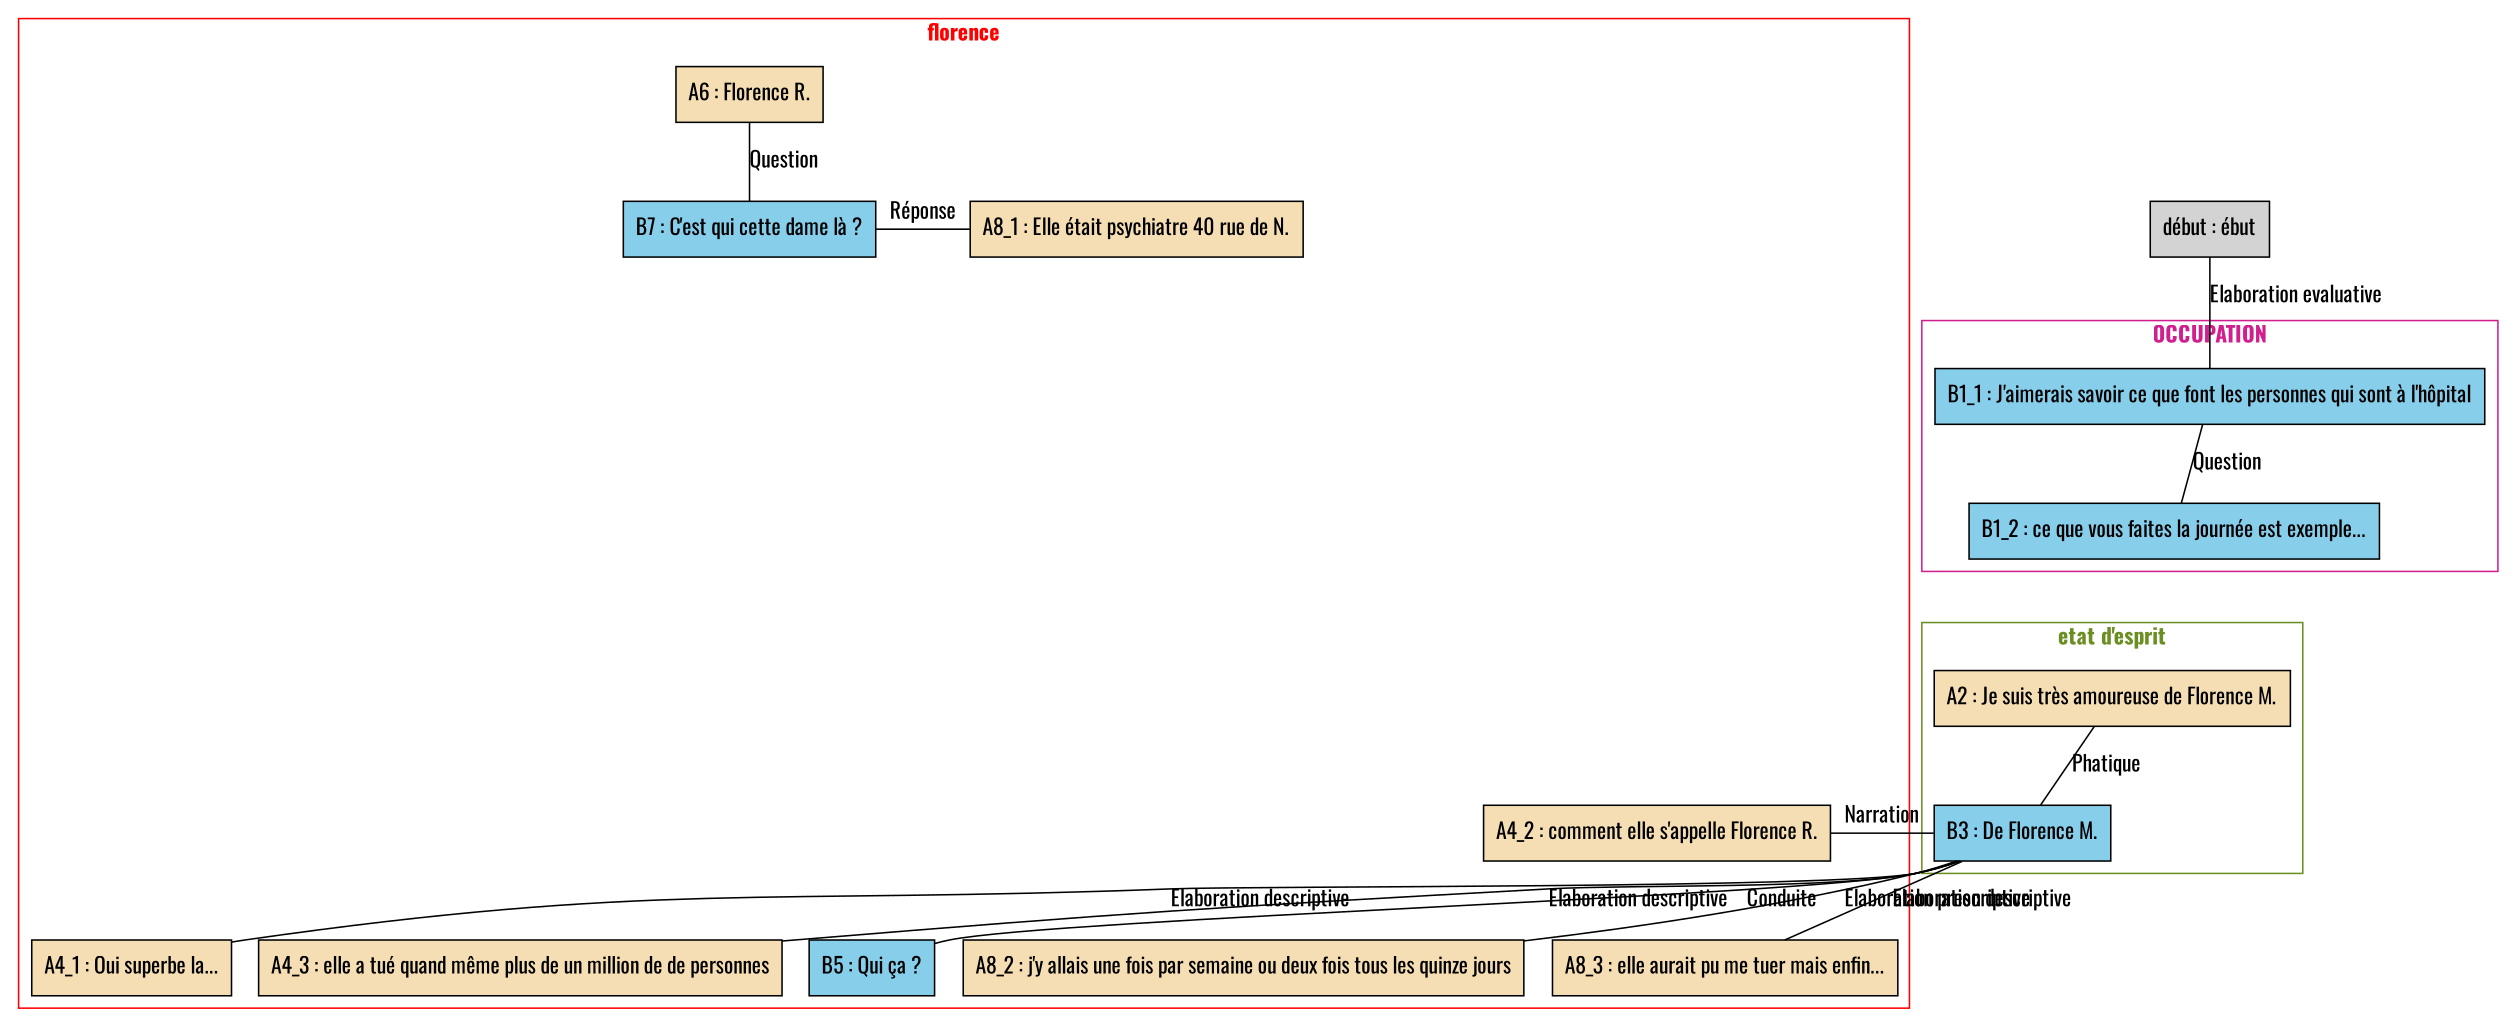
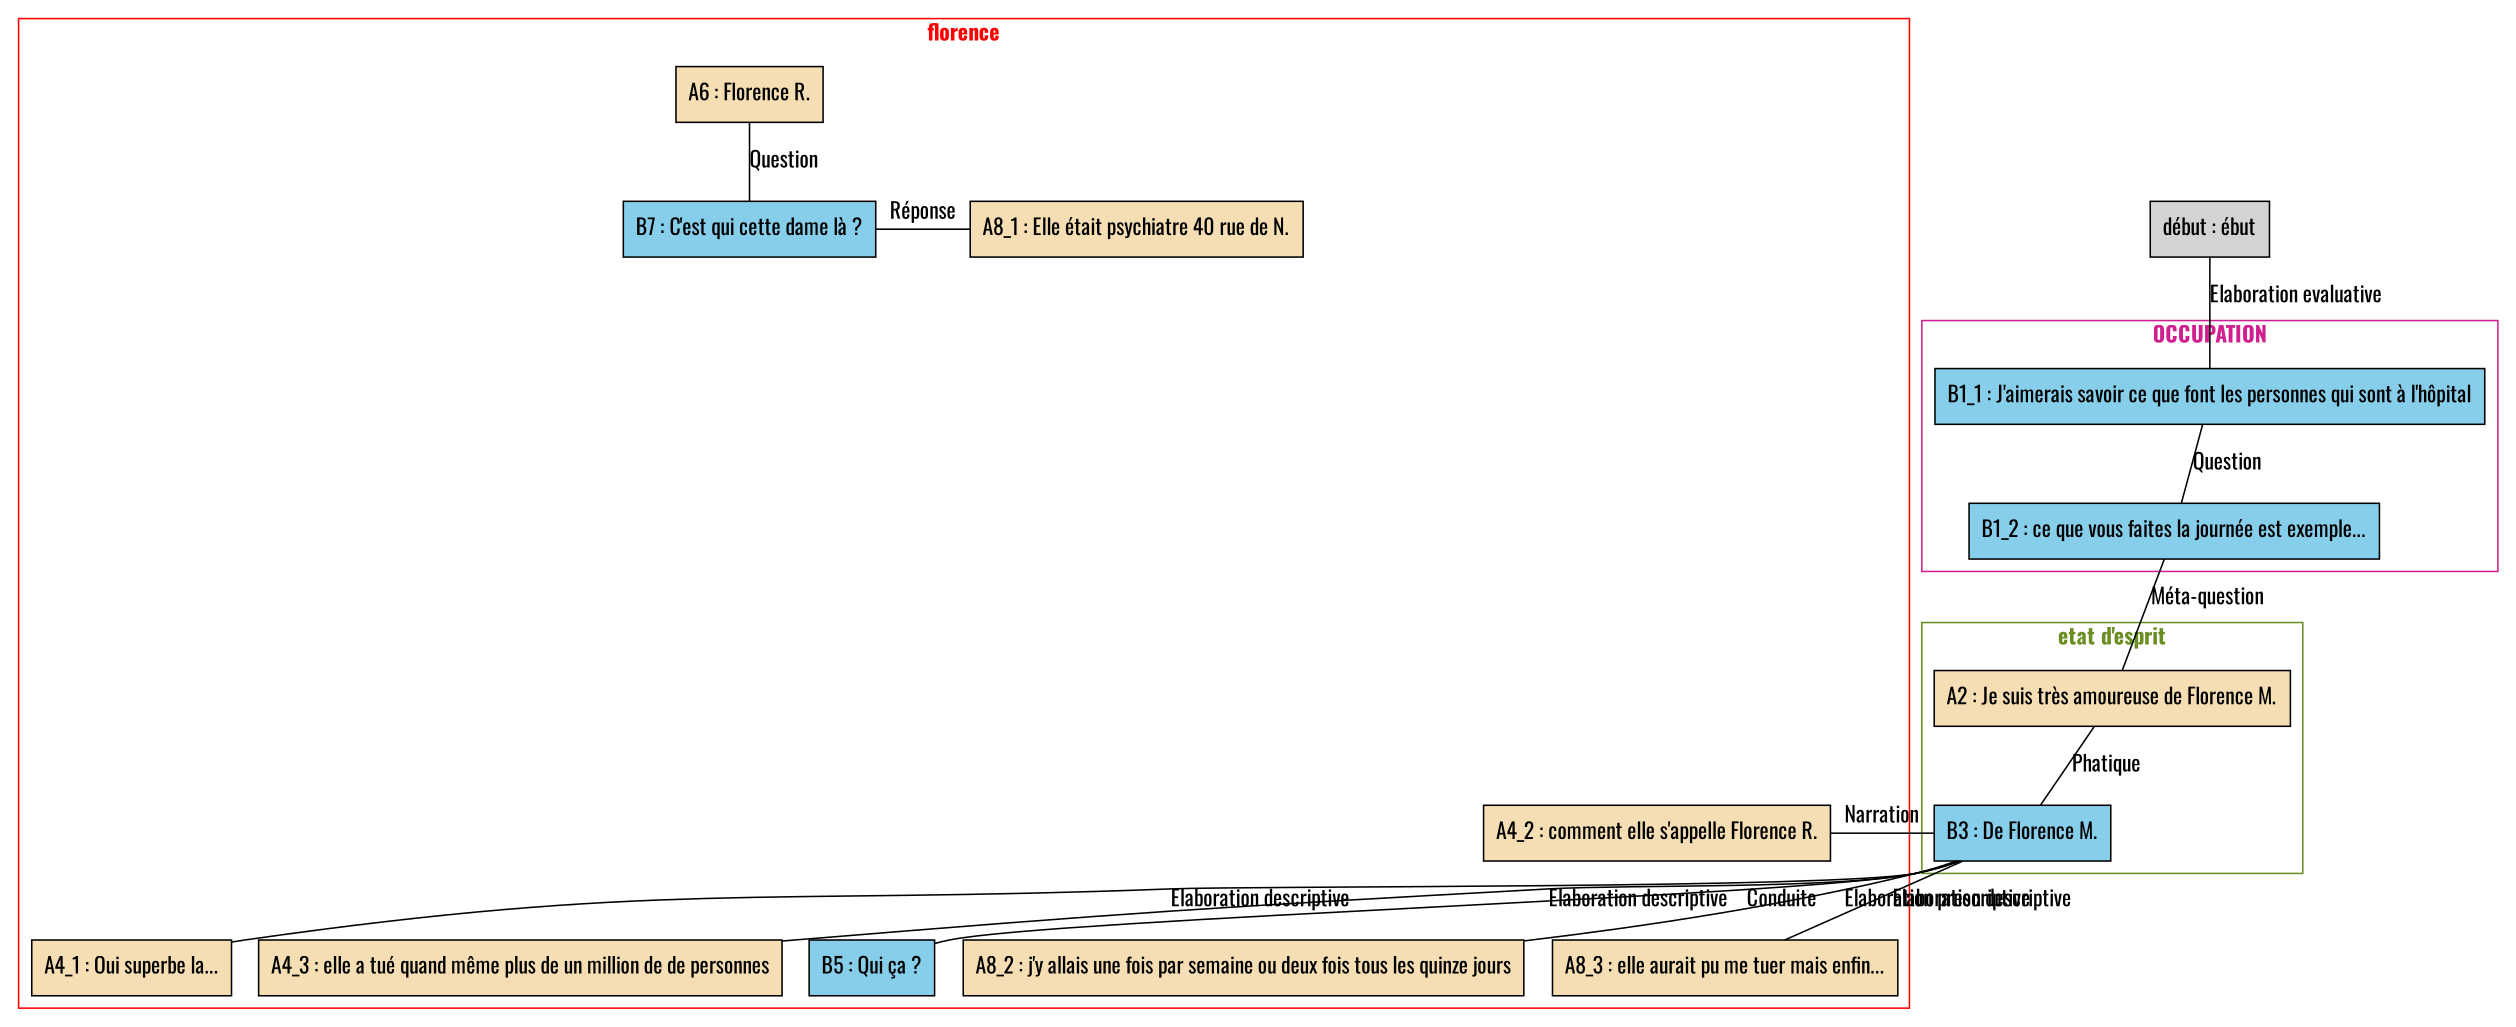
none -> (2144, 612)
